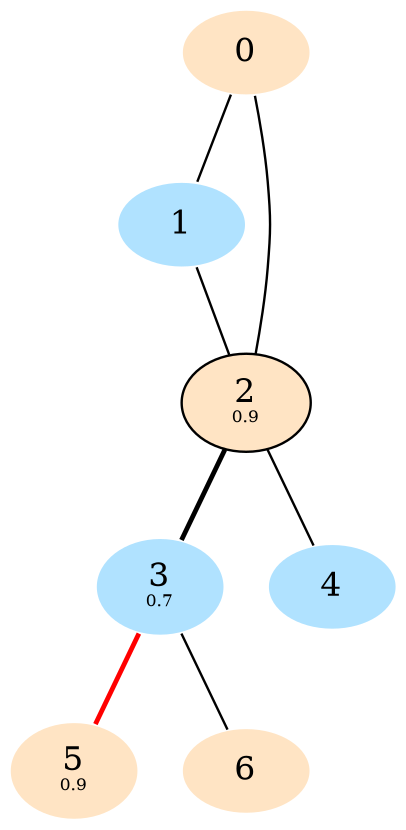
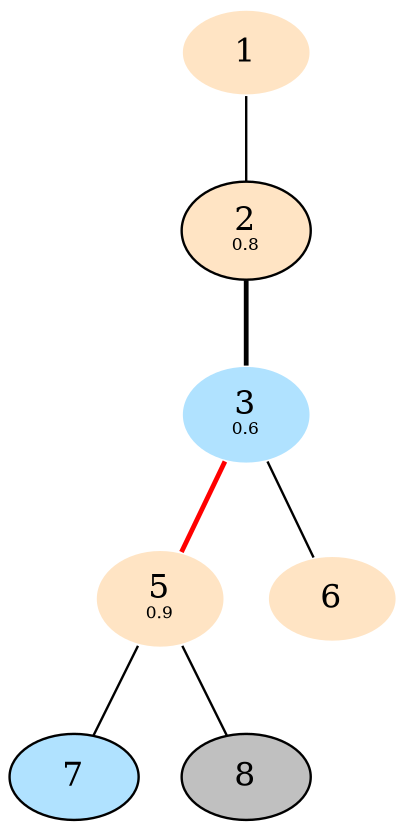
(246, 53) -> none
(182, 225) -> (246, 53)
(246, 417) -> (246, 245)
(332, 587) -> none
(160, 601) -> (246, 429)
none -> (74, 777)
none -> (246, 777)
